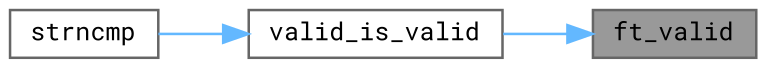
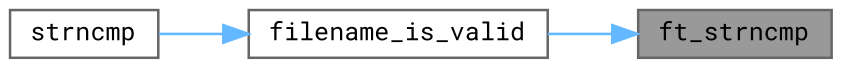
(376, 34) -> (398, 34)
(675, 34) -> (735, 34)
